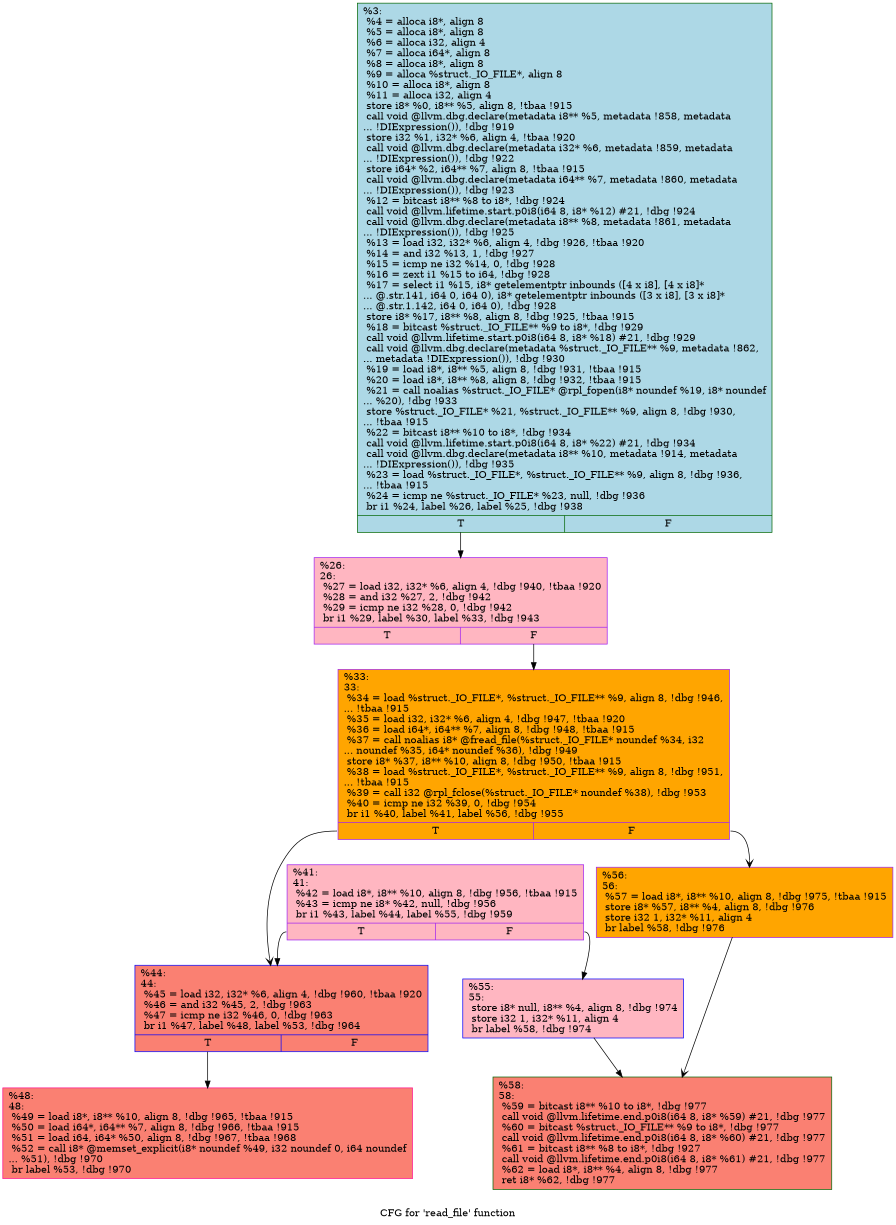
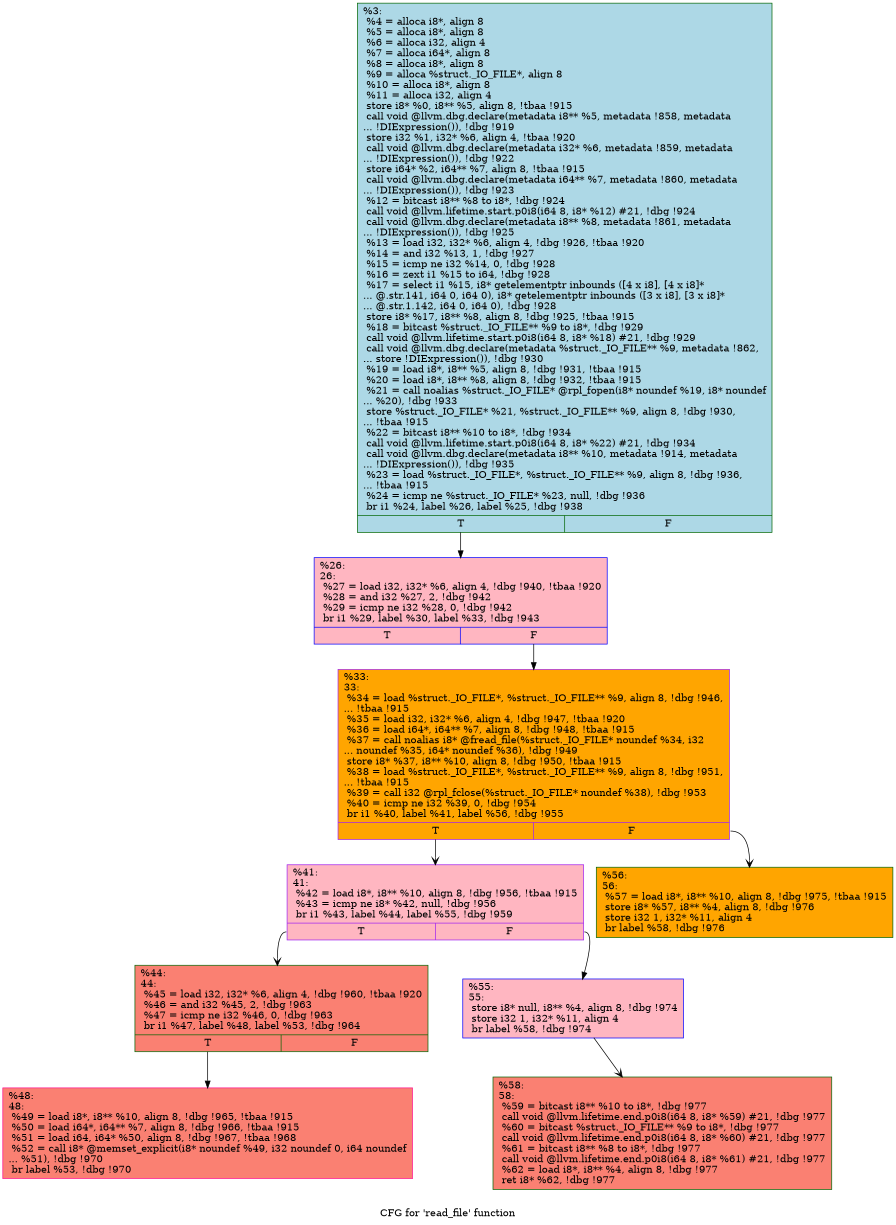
(464, 359) -> (453, 359)
(461, 601) -> (461, 601)
(275, 877) -> (435, 849)
(745, 902) -> (745, 902)
(279, 944) -> (279, 944)
(708, 1004) -> none
(281, 1008) -> (281, 1008)
(606, 1055) -> (606, 1055)
(600, 1149) -> (600, 1149)
